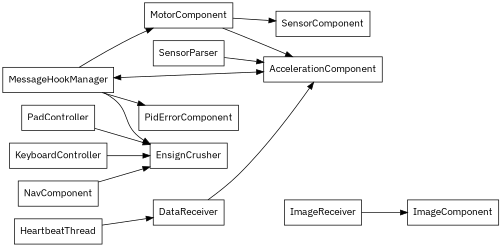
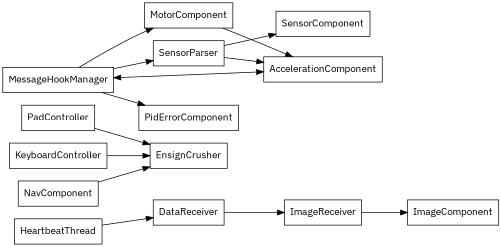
(251, 19) -> (243, 41)
(125, 115) -> (130, 65)
(263, 148) -> (251, 213)
